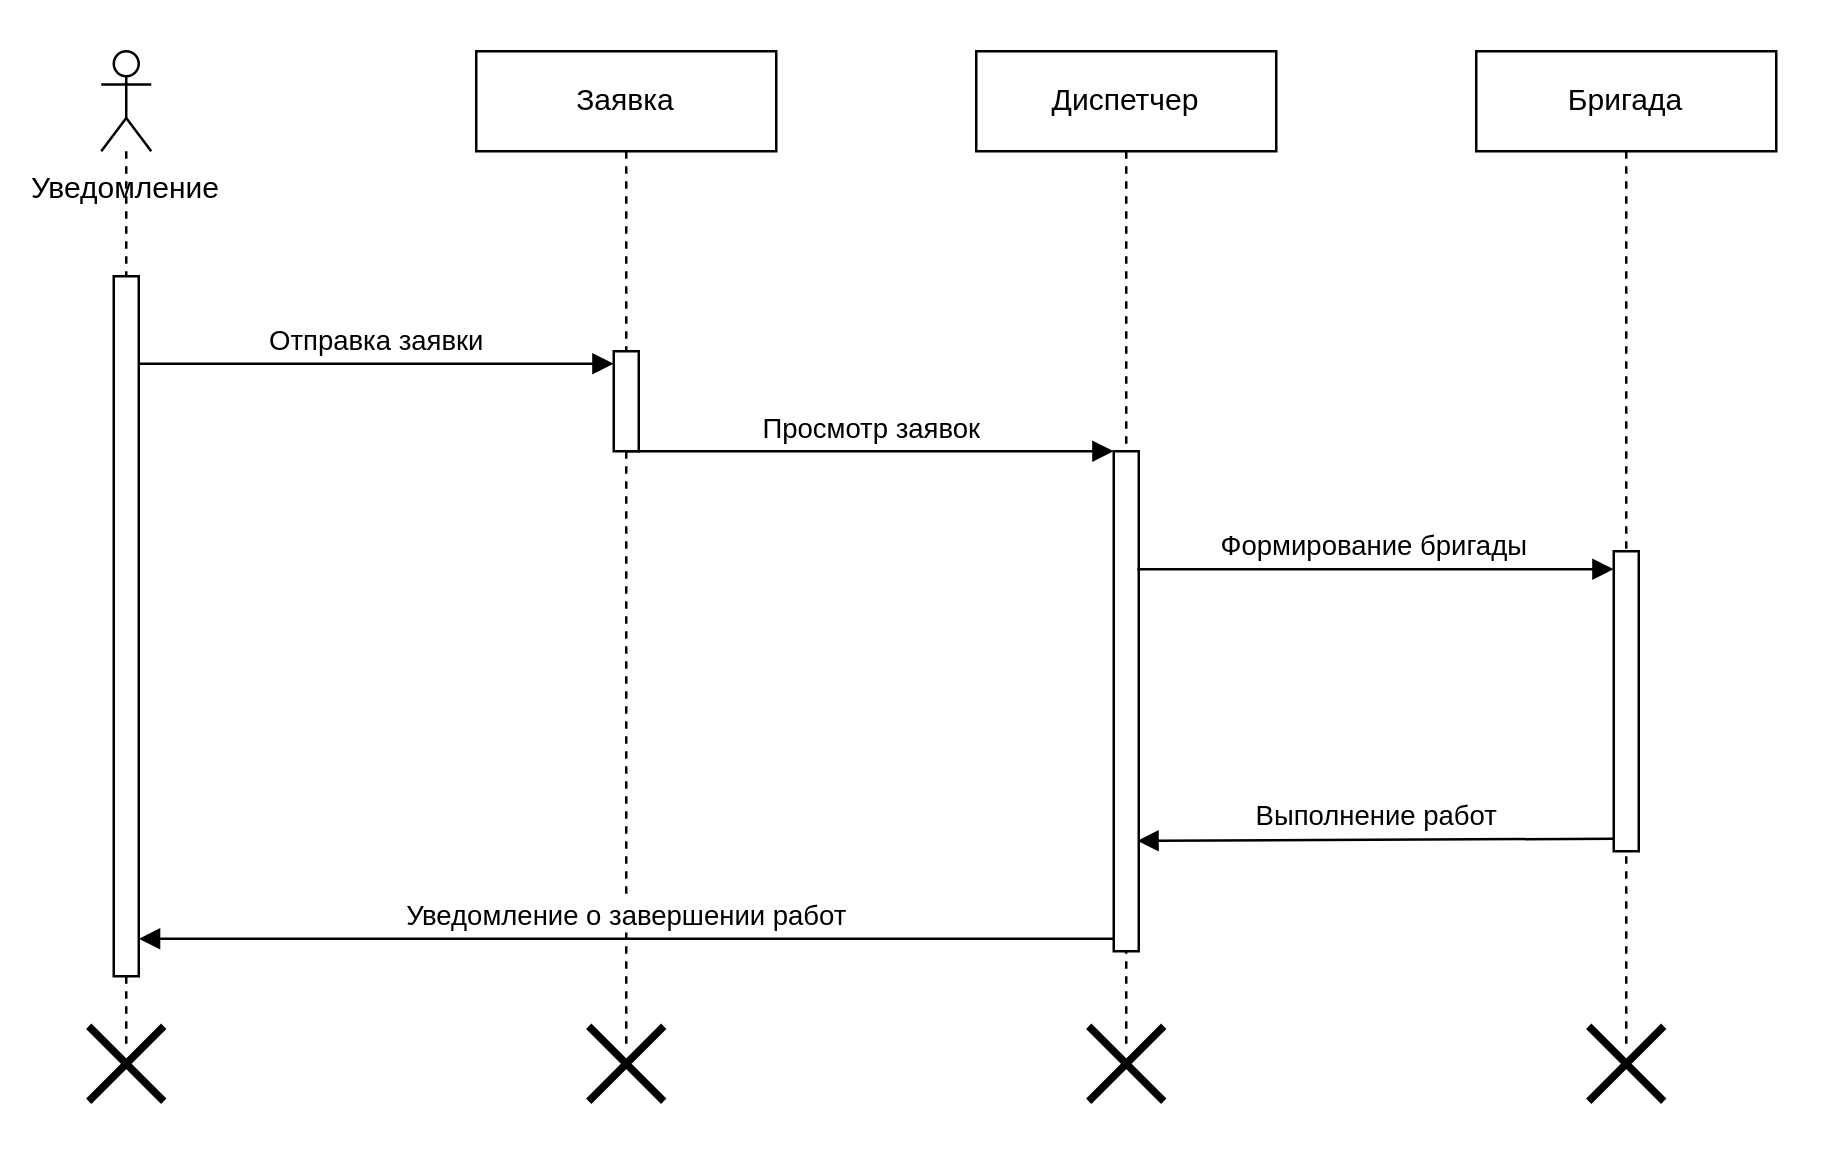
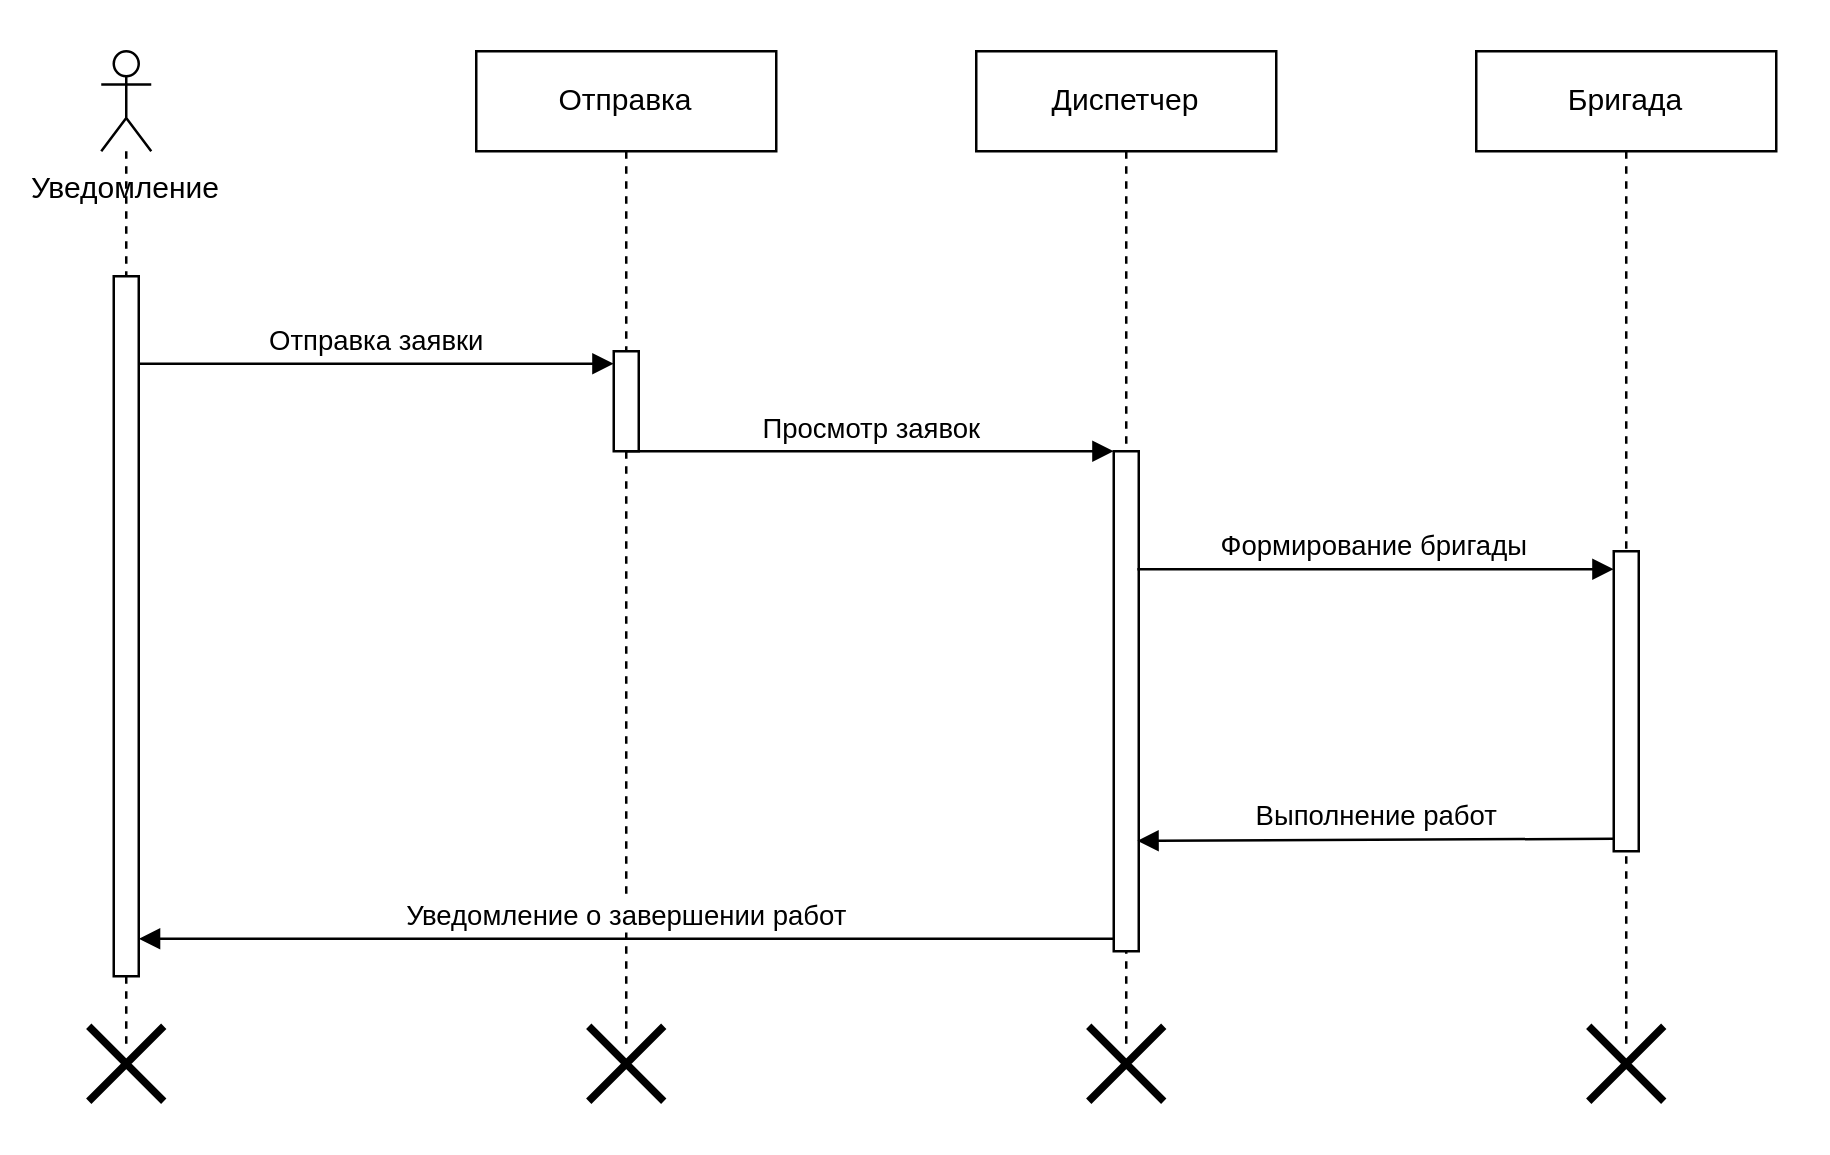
(626, 101) -> (626, 101)
